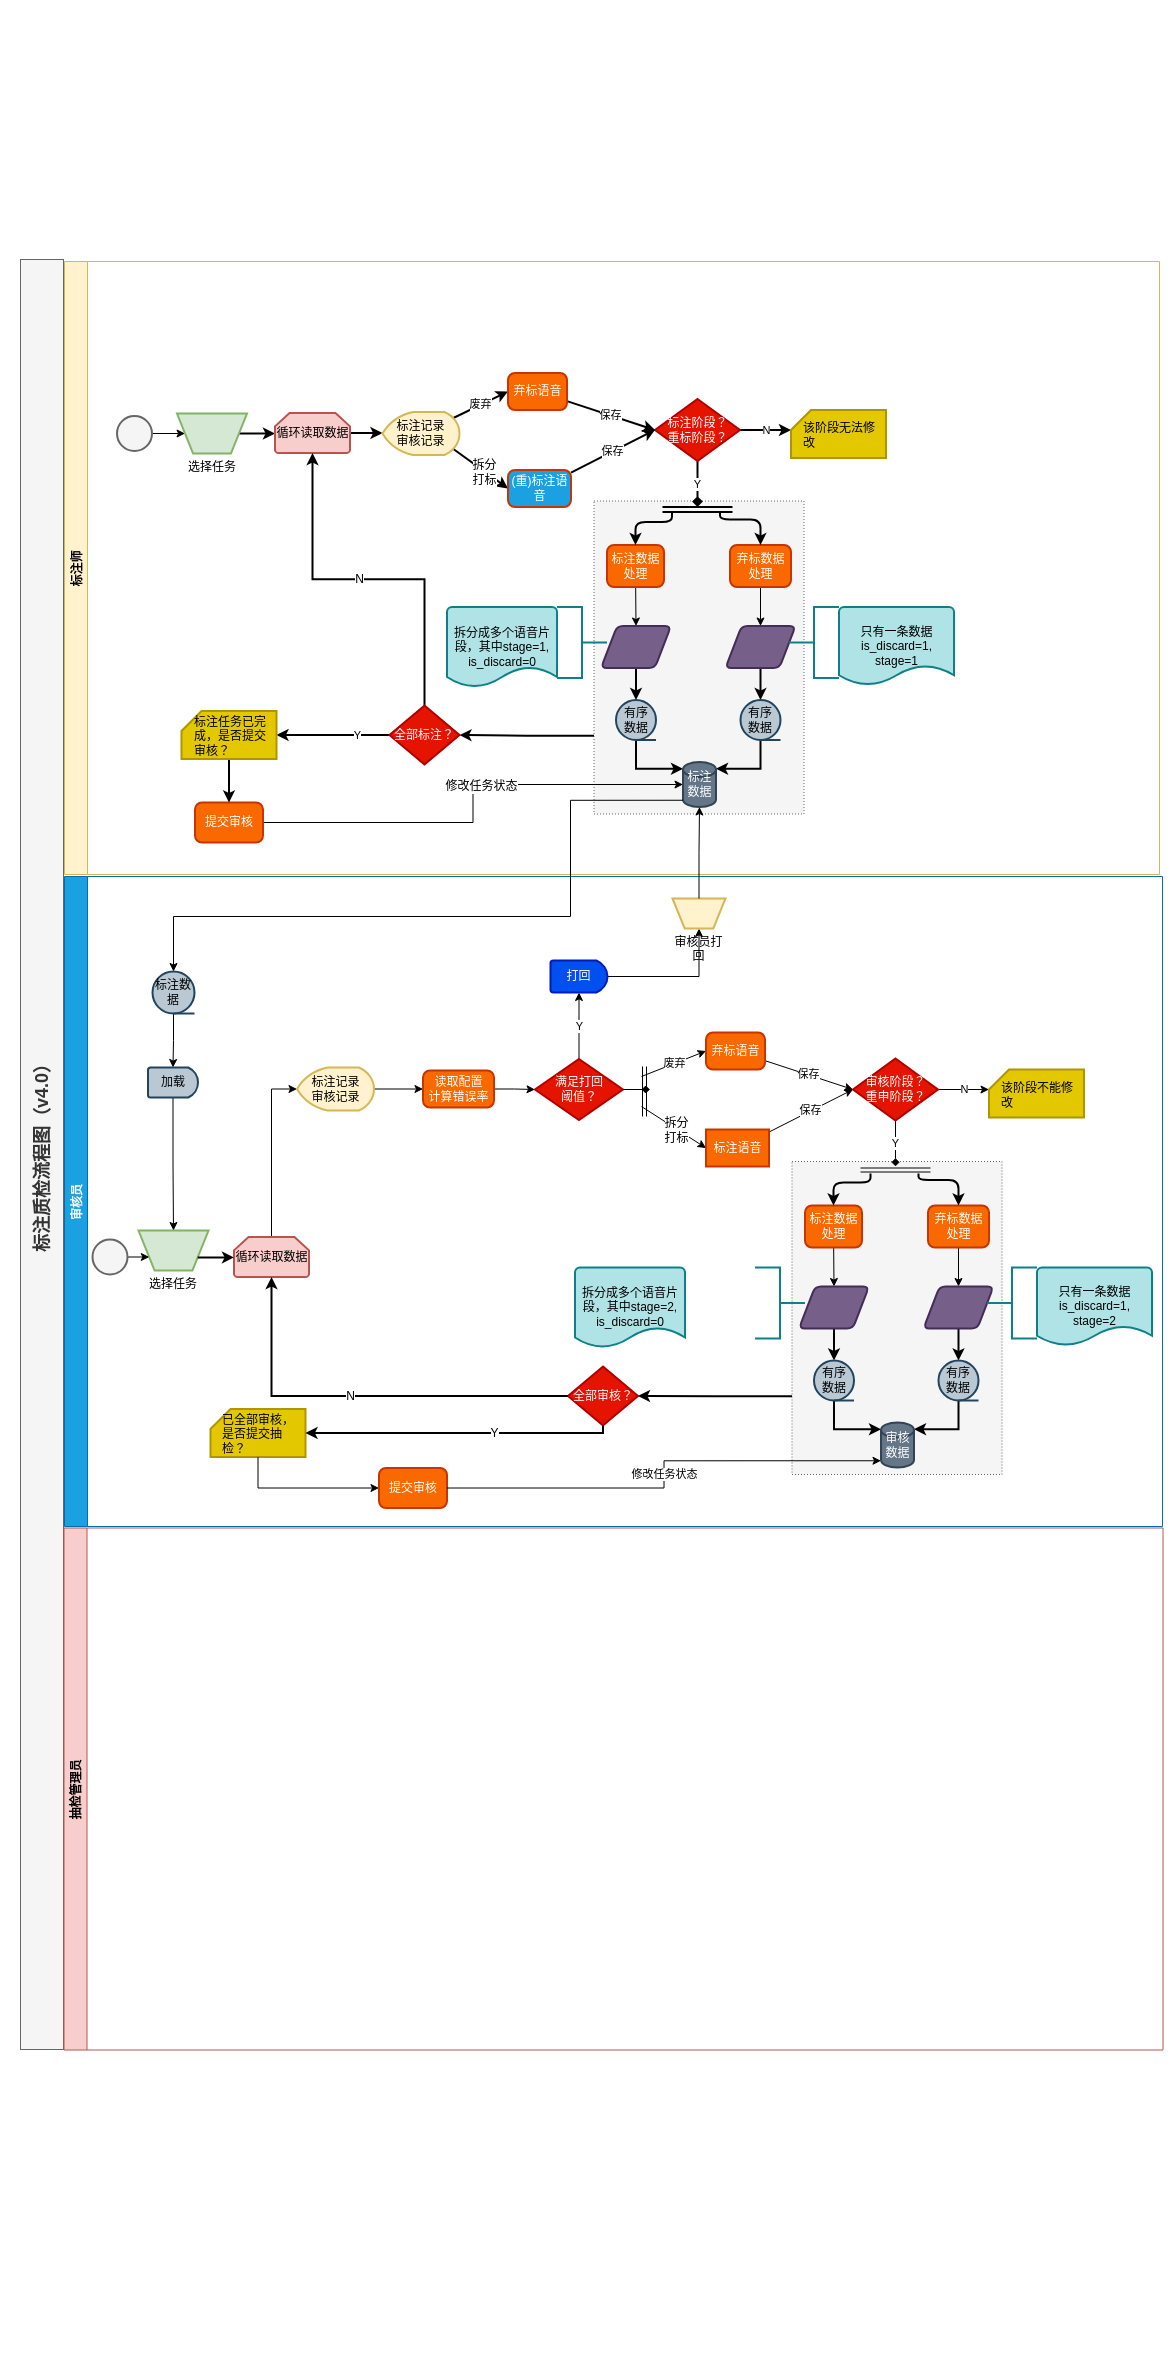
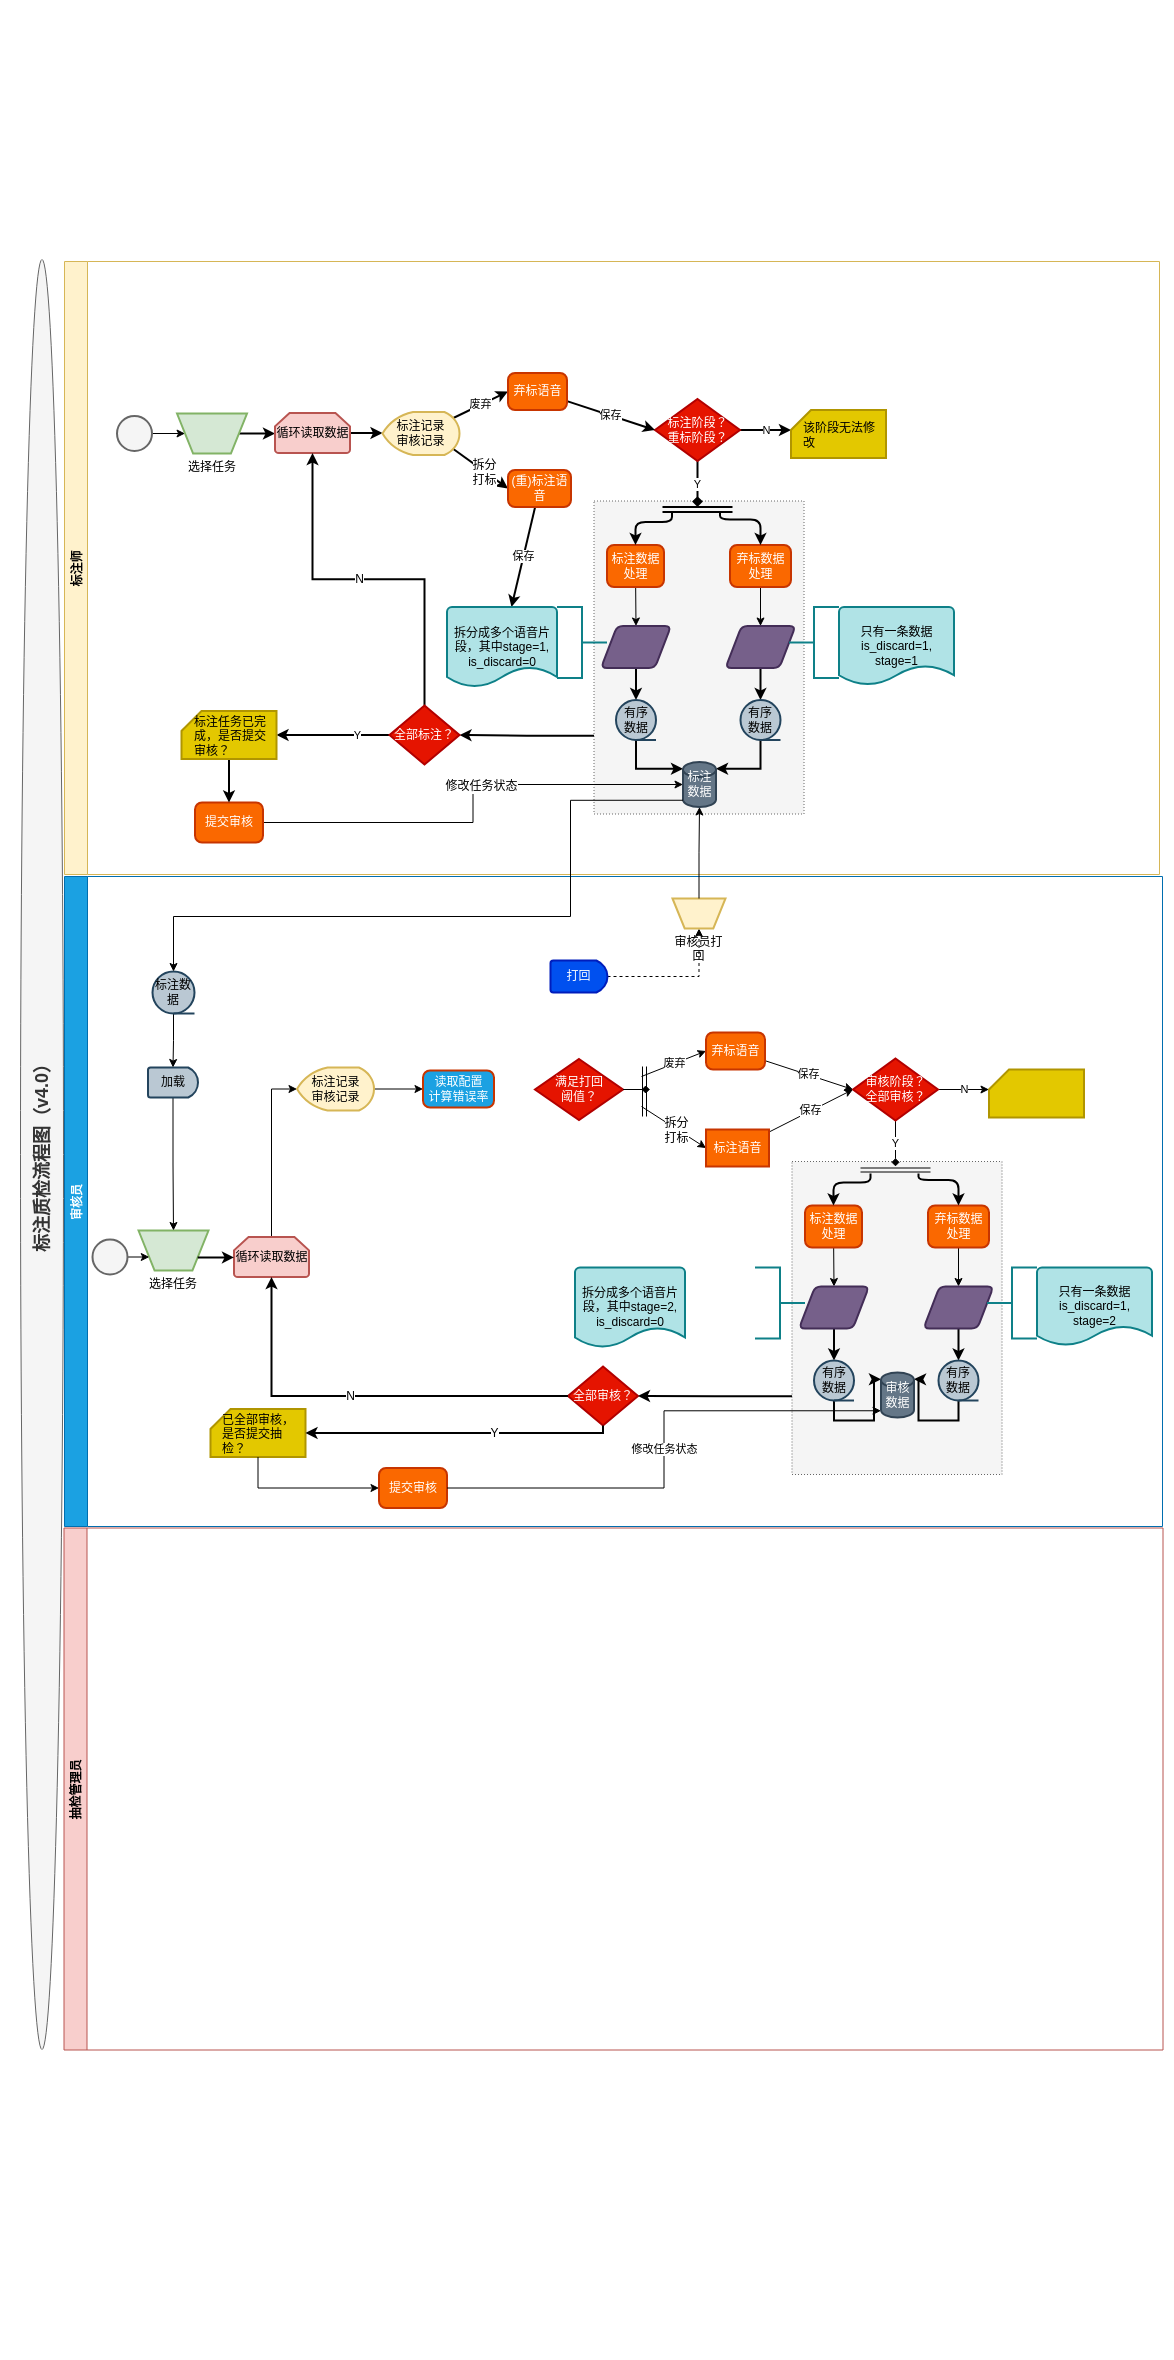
(609, 453) -> (524, 553)
(540, 489) -> (540, 489)
(674, 977) -> (674, 977)
(579, 1029) -> none
(459, 1089) -> (459, 1089)
(511, 1089) -> none
(896, 1090) -> (896, 1090)
(1037, 1095) -> none
(42, 1155) -> (42, 1155)
(898, 1445) -> (898, 1395)
